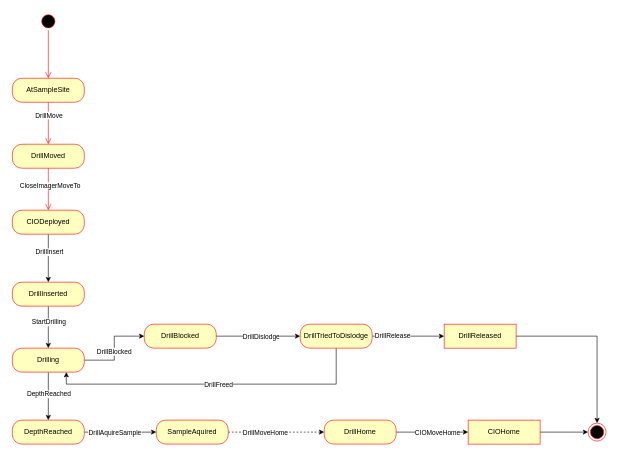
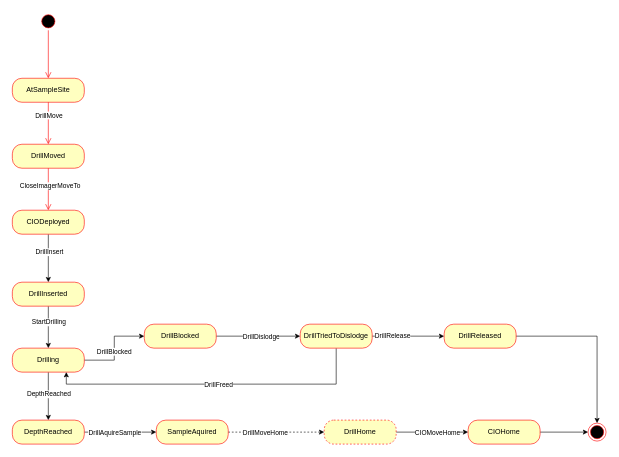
(480, 336) -> (480, 336)
(360, 432) -> (360, 432)
(504, 432) -> (504, 432)
